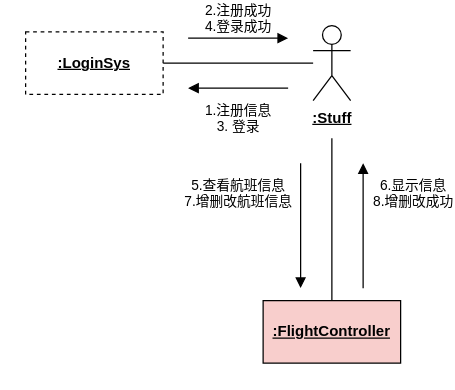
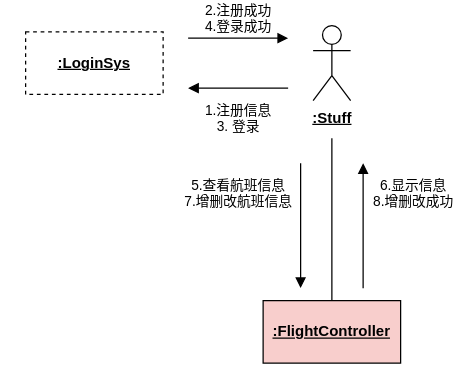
(238, 63) -> none
